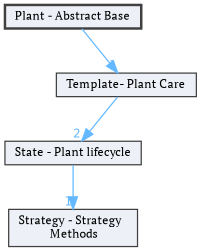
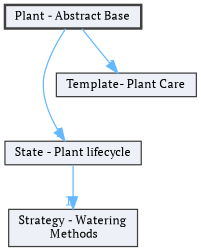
(104, 114) -> (44, 78)
(73, 228) -> (73, 228)
